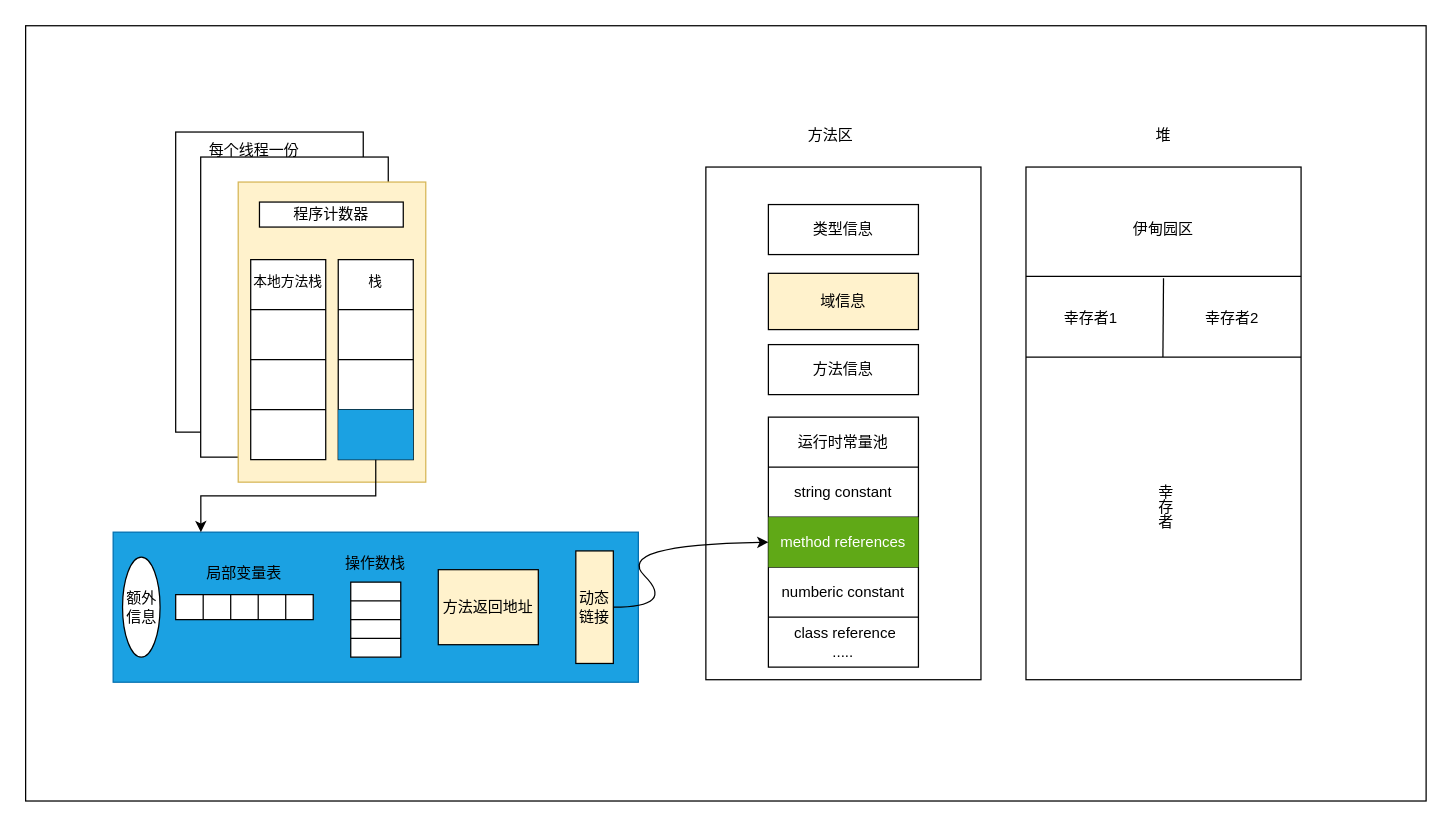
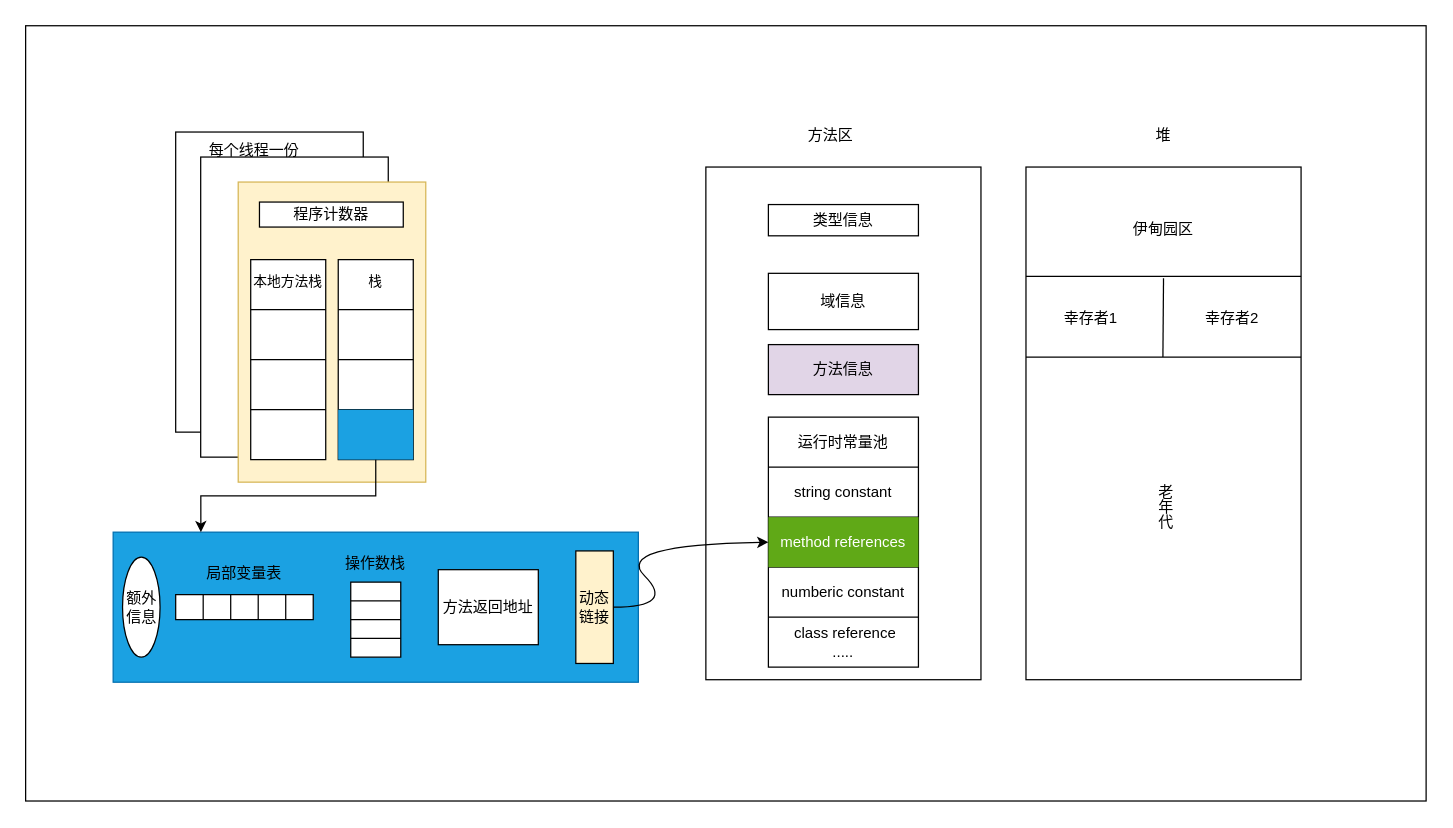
(843, 229) -> (843, 220)
(843, 301) -> (843, 301)
(843, 369) -> (843, 369)
(1164, 459) -> (1164, 459)
(488, 607) -> (488, 607)
